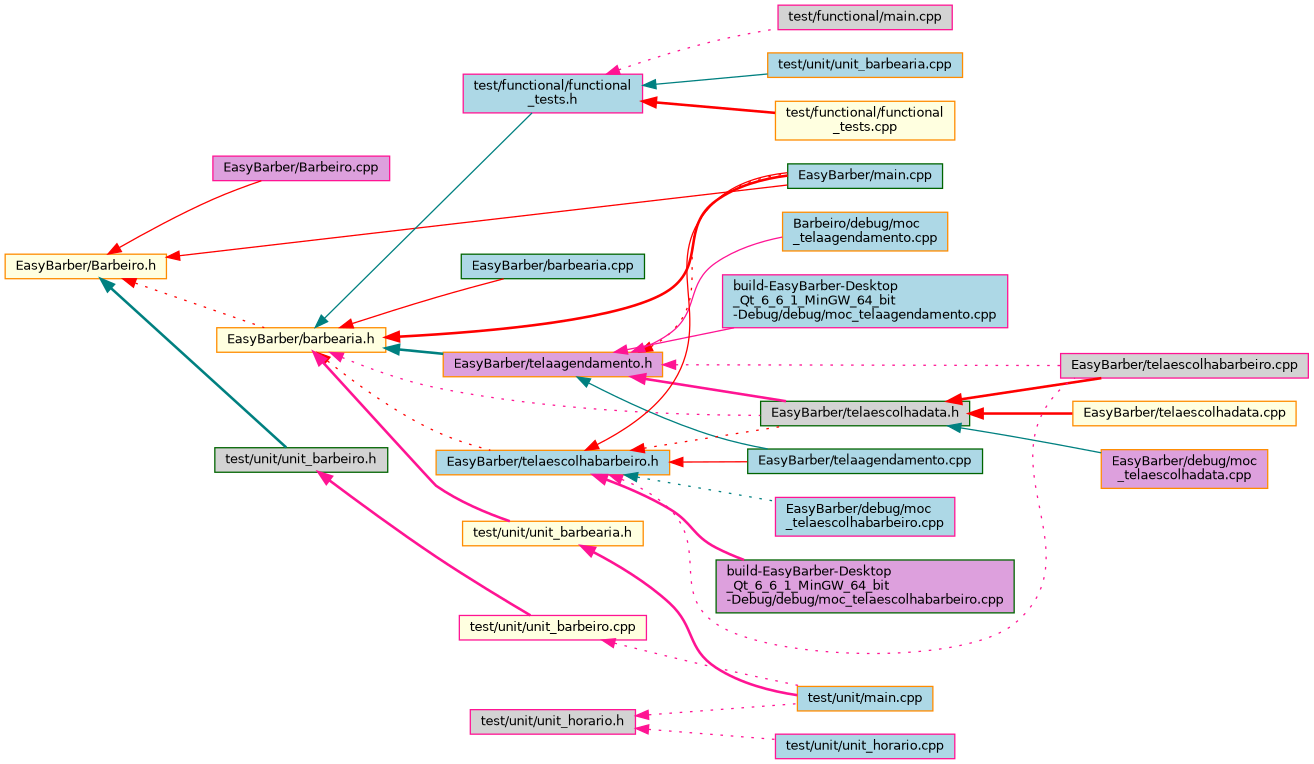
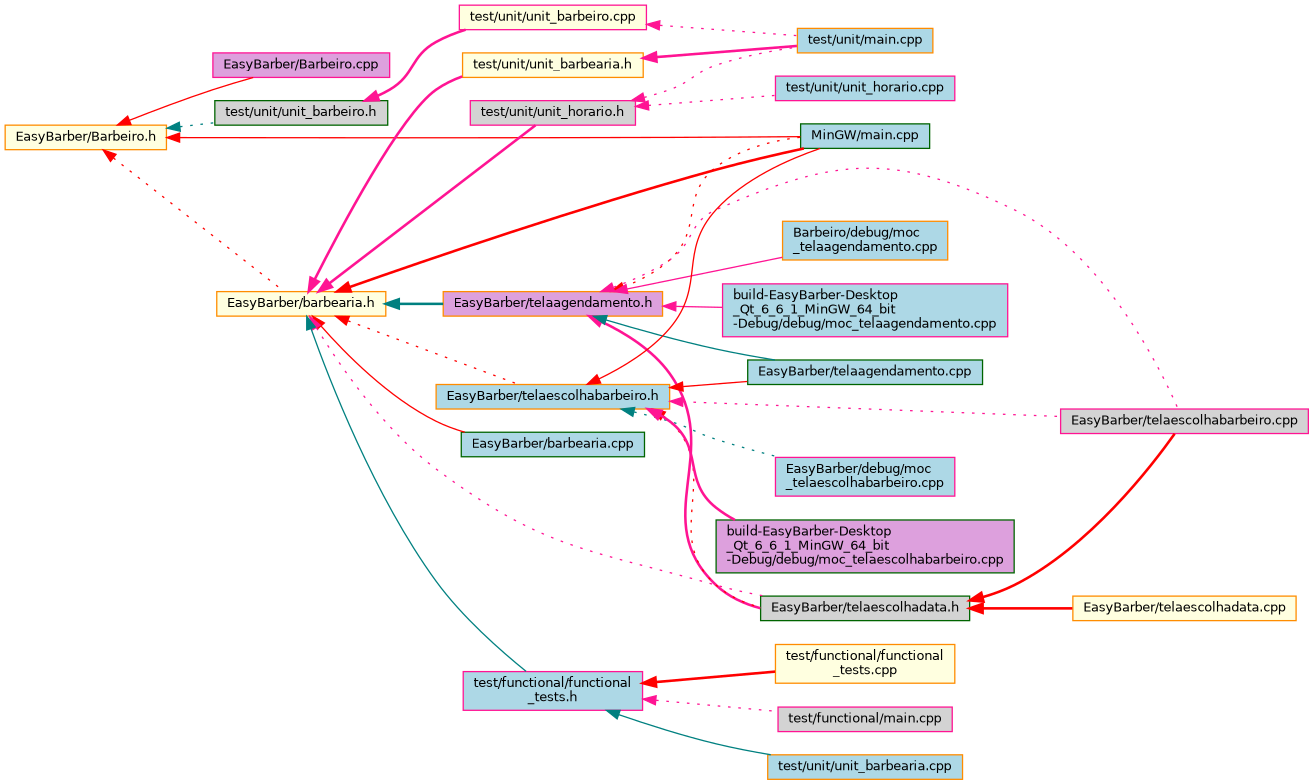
(865, 176) -> (865, 136)
none -> (432, 204)
(199, 368) -> (197, 125)
(1184, 469) -> none
